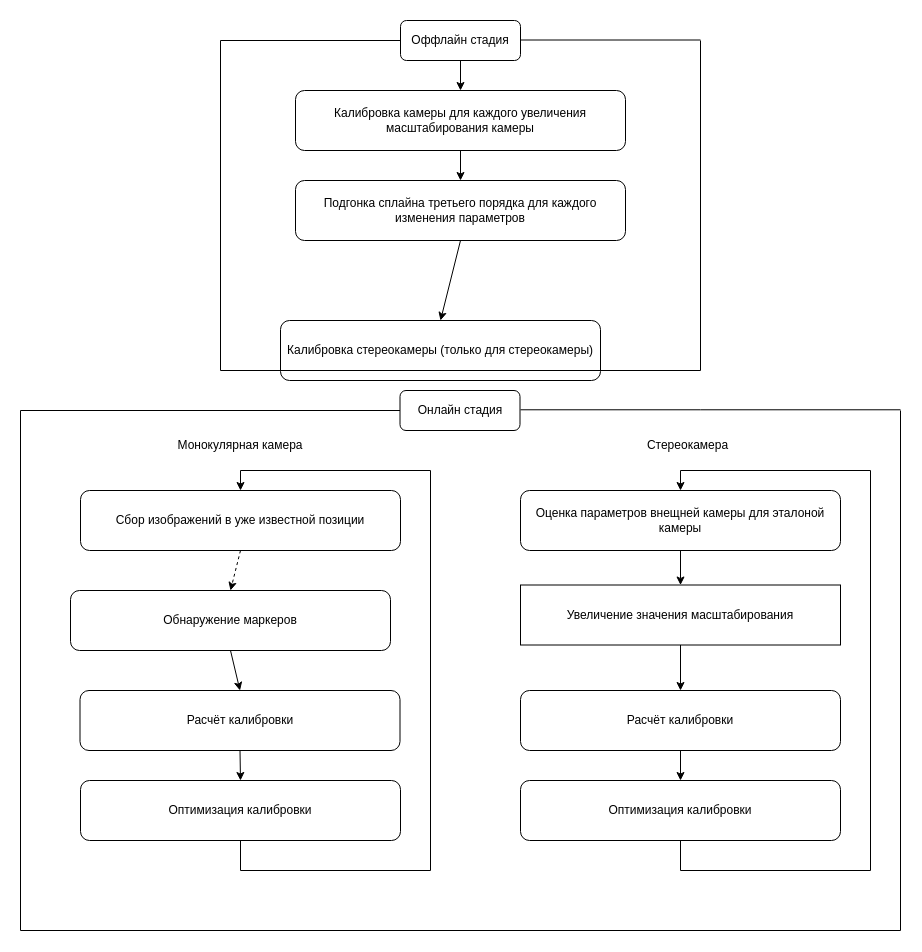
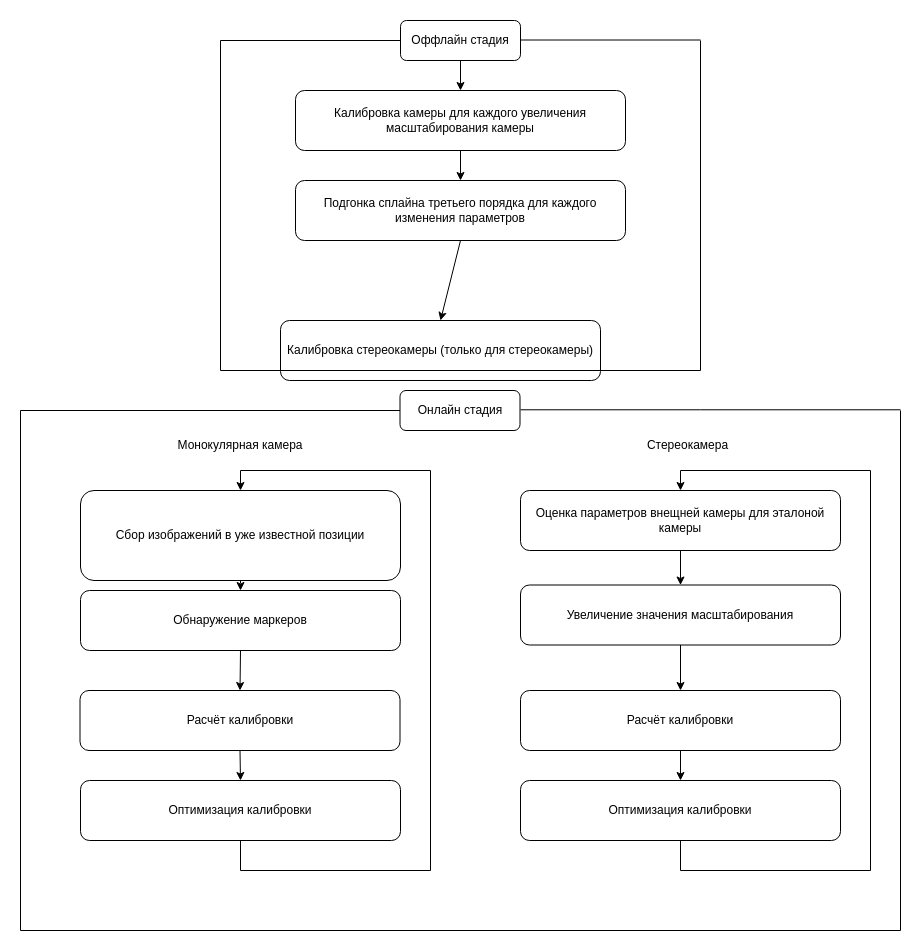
(241, 521) -> (241, 536)
(681, 615) -> (681, 615)
(231, 621) -> (241, 621)
